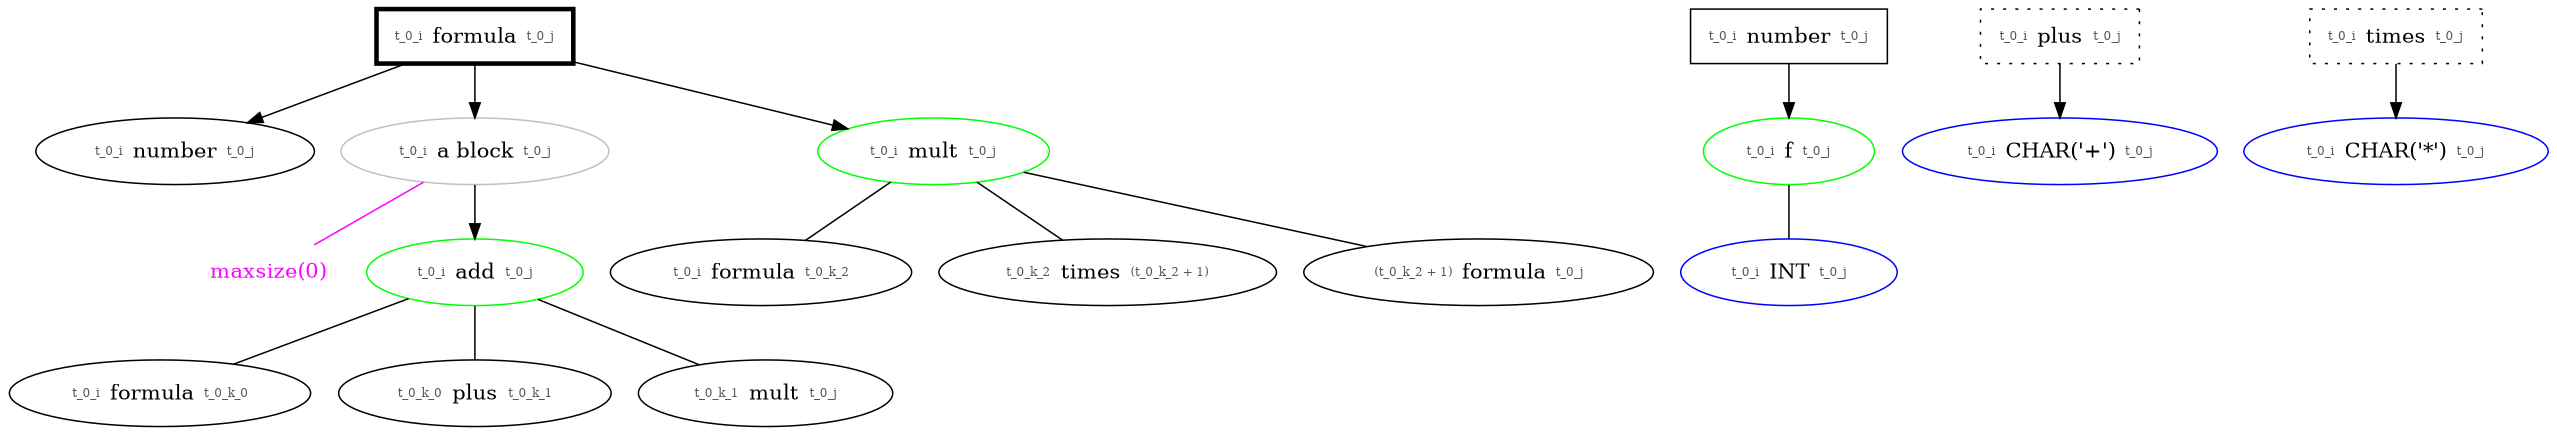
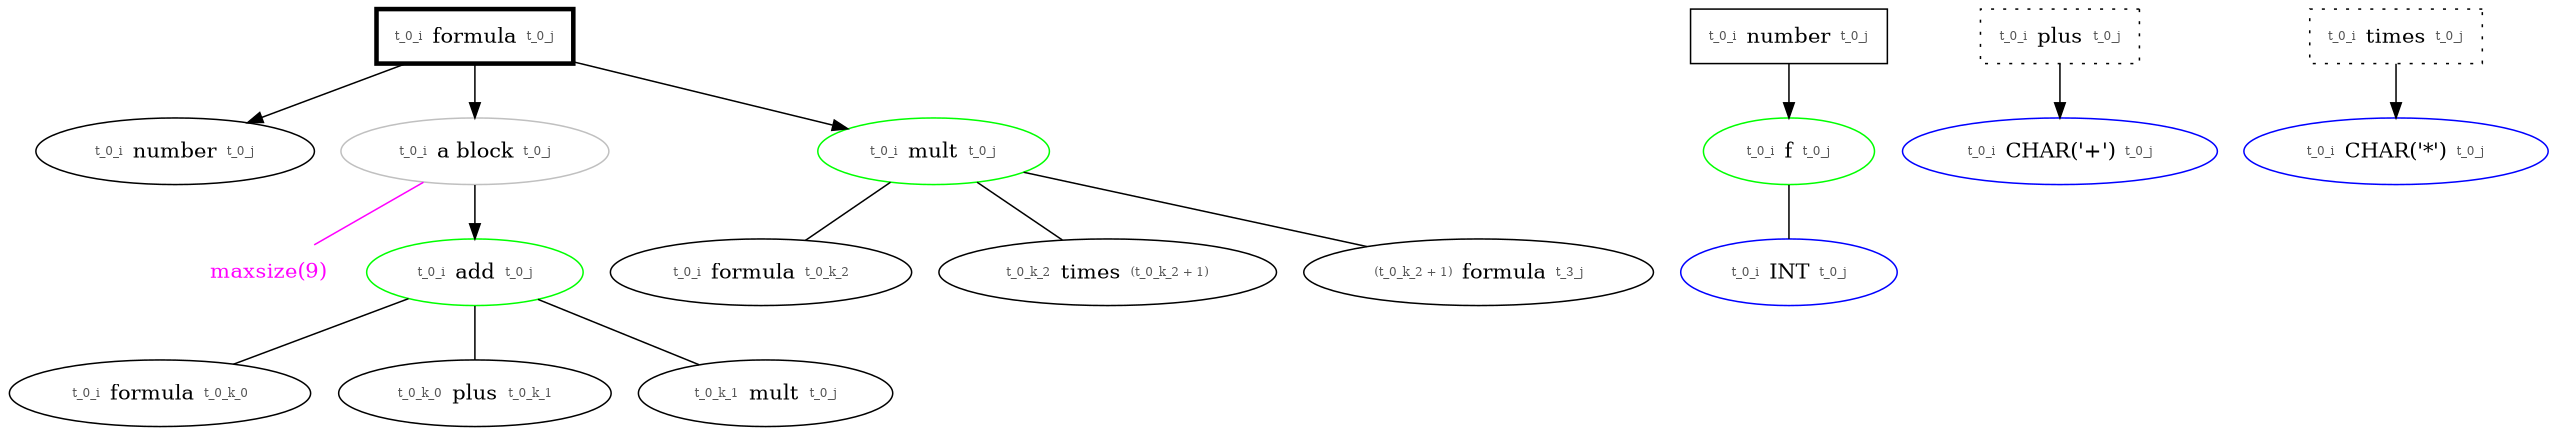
(269, 272) -> (269, 272)
(1570, 272) -> (1570, 272)
